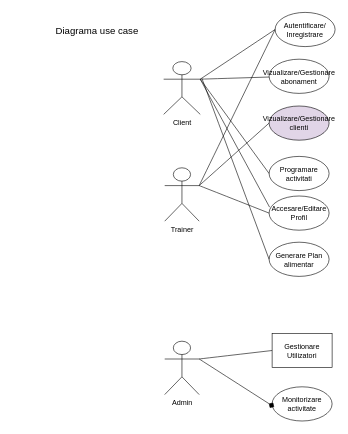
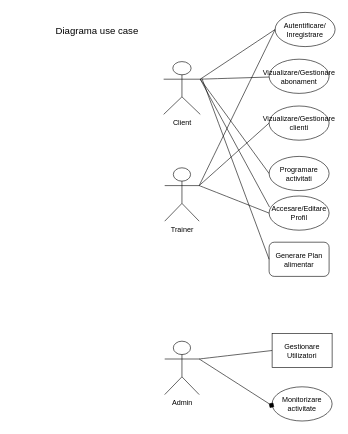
(299, 123) -> (299, 123)
(299, 259) -> (299, 259)
